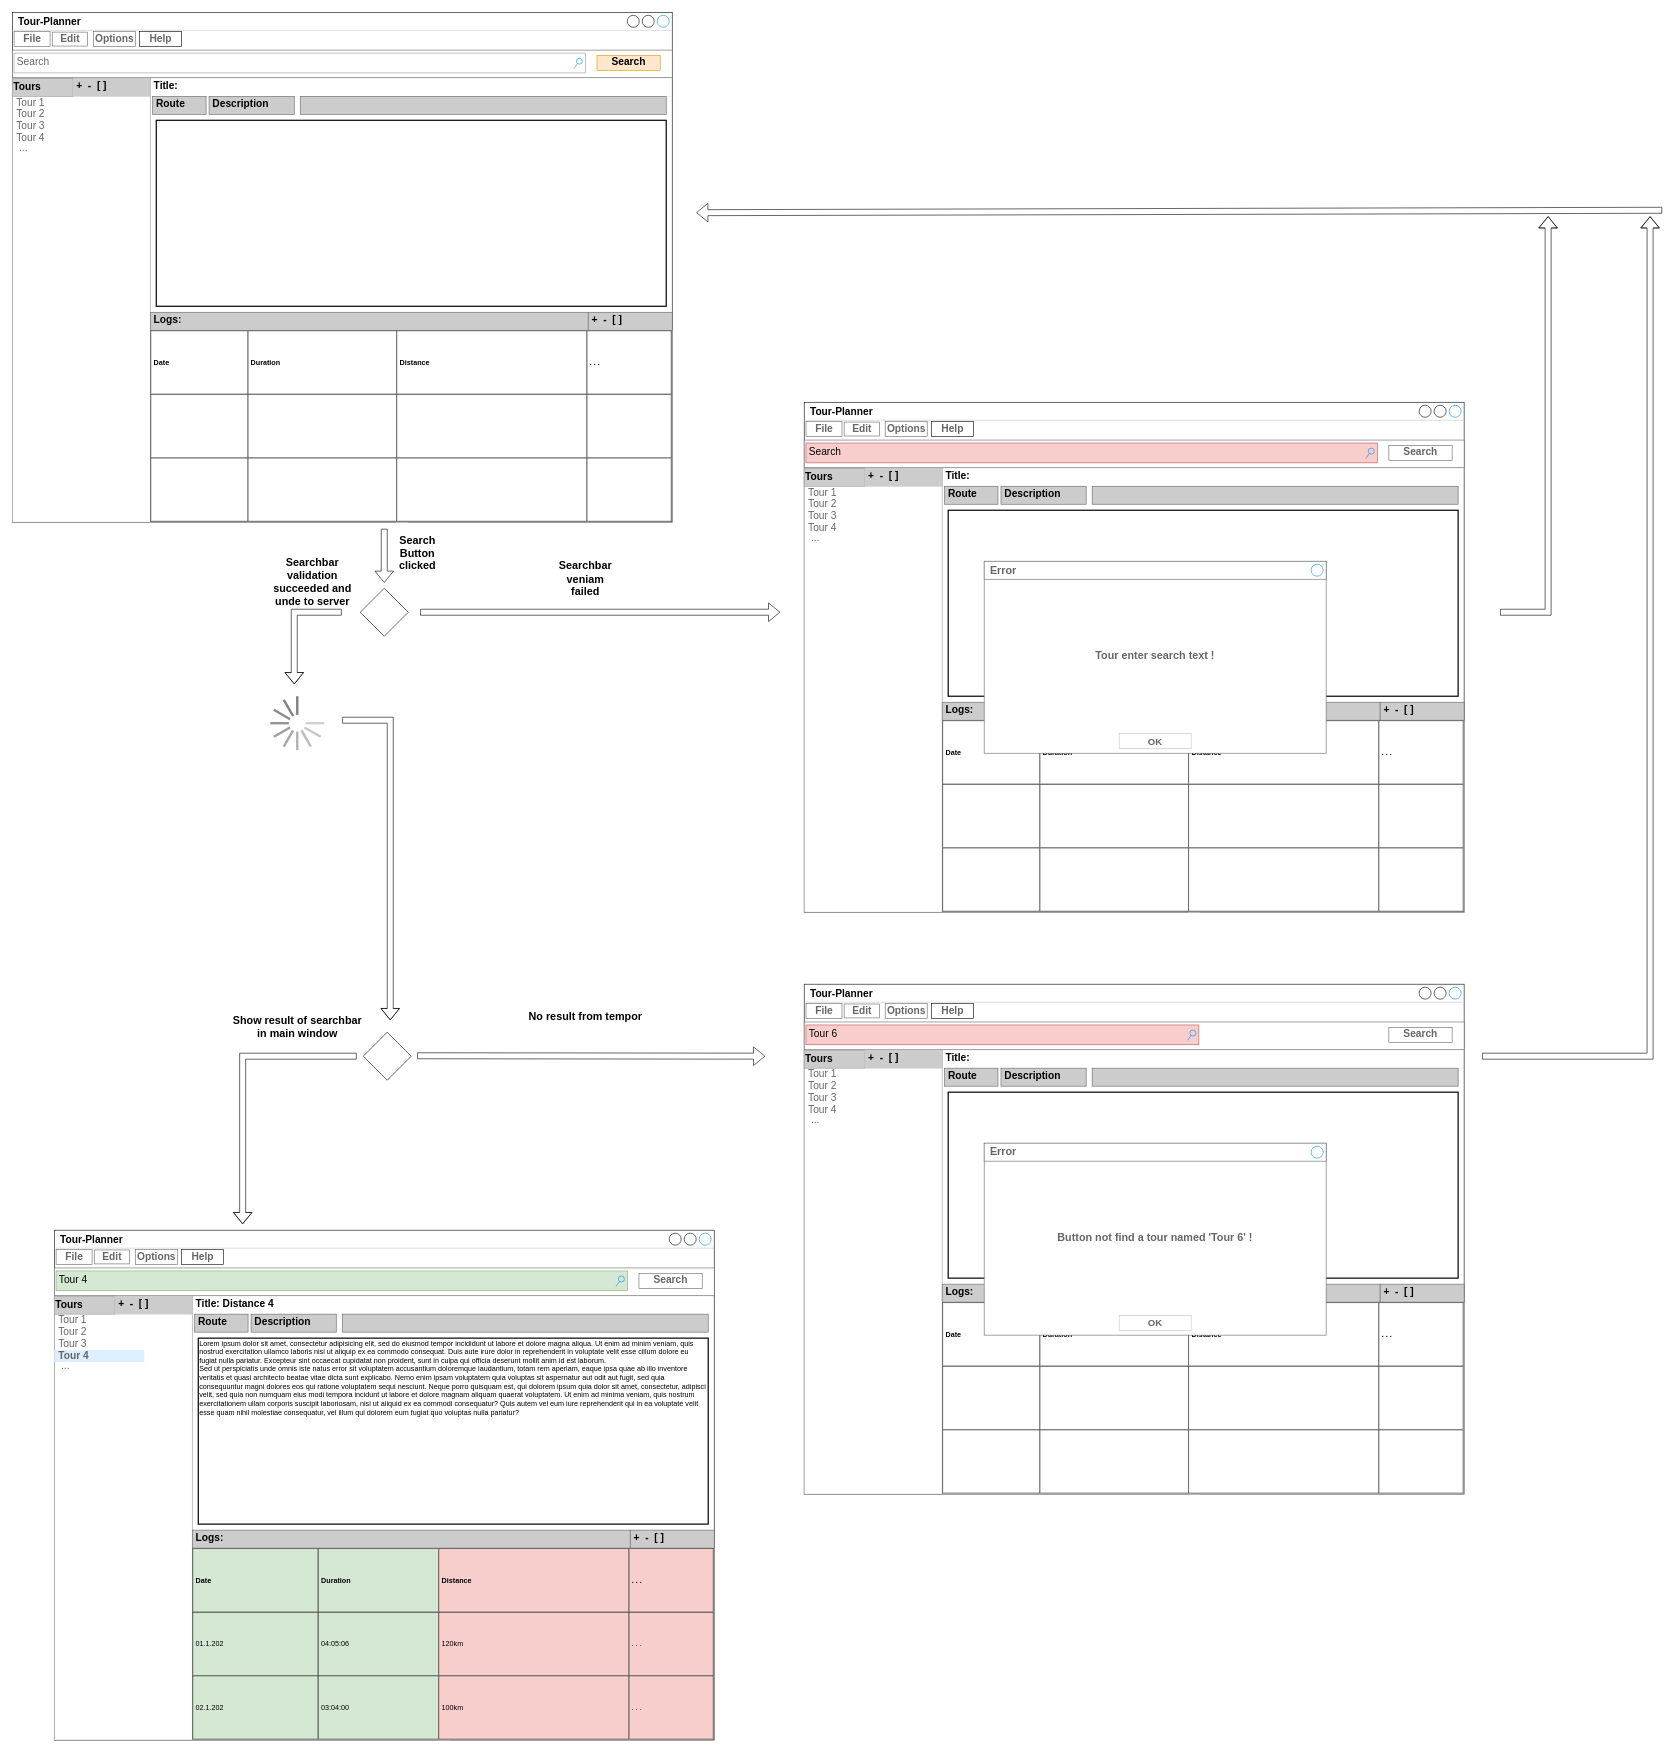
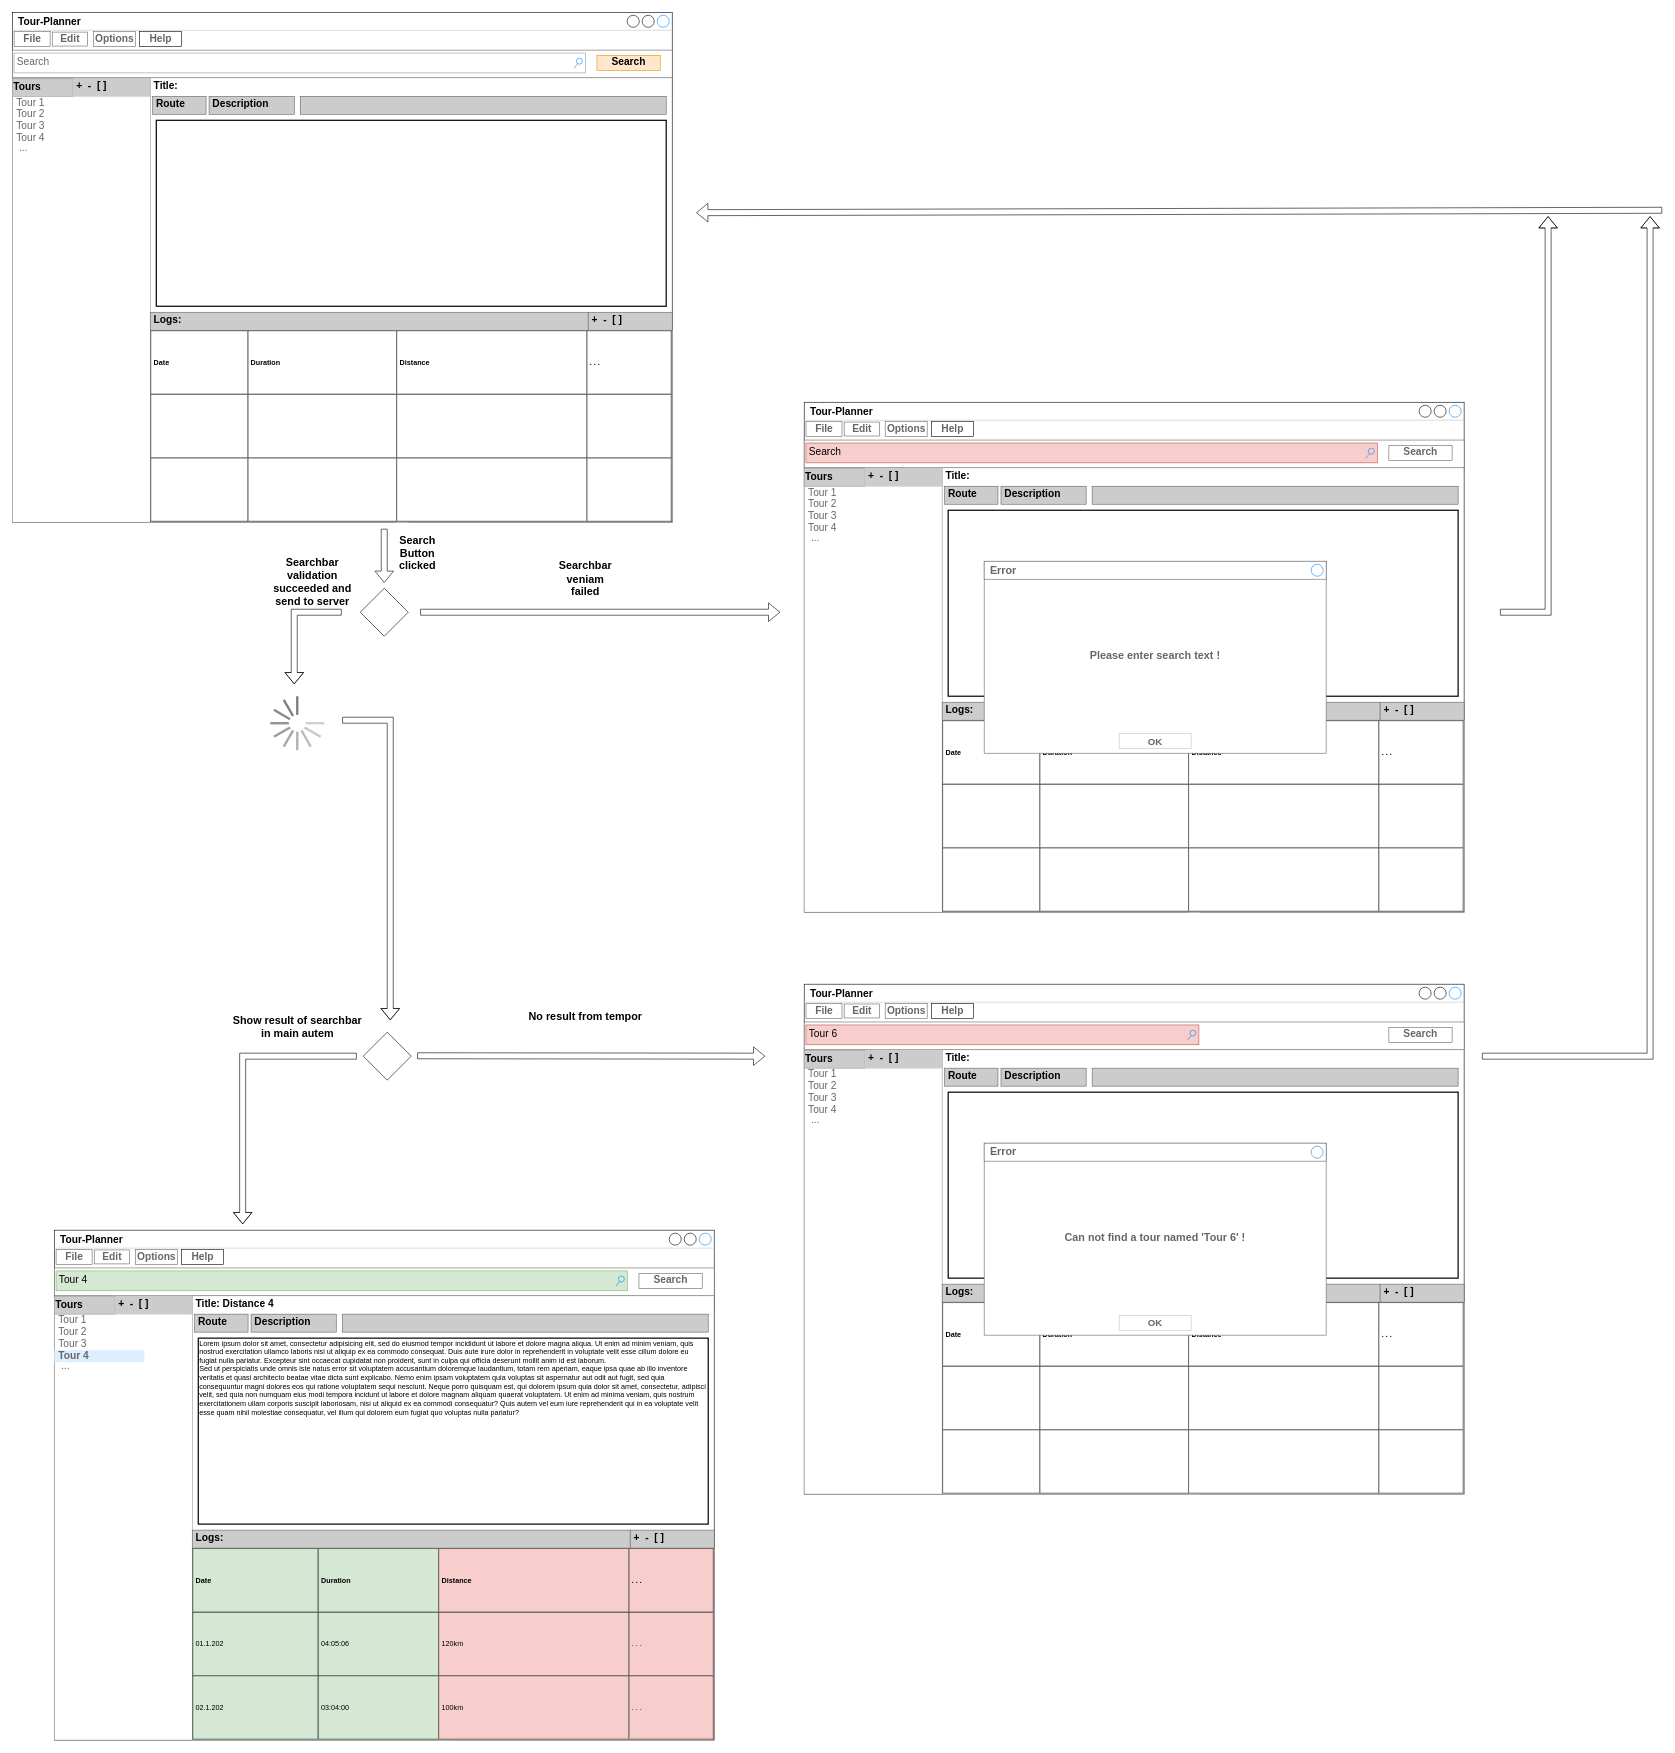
(313, 582) -> (313, 582)
(1155, 591) -> (1155, 591)
(298, 1028) -> (298, 1028)
(1155, 1173) -> (1155, 1173)
